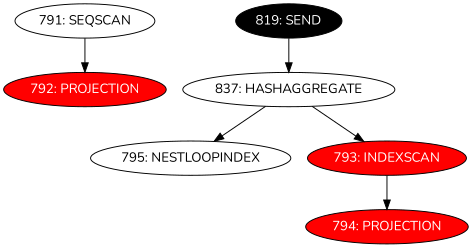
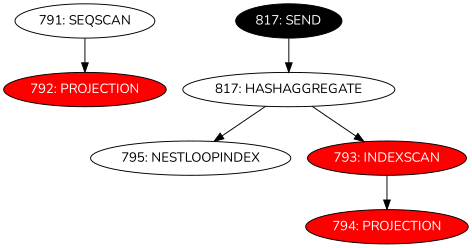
(289, 21) -> (289, 21)
(289, 90) -> (289, 90)
